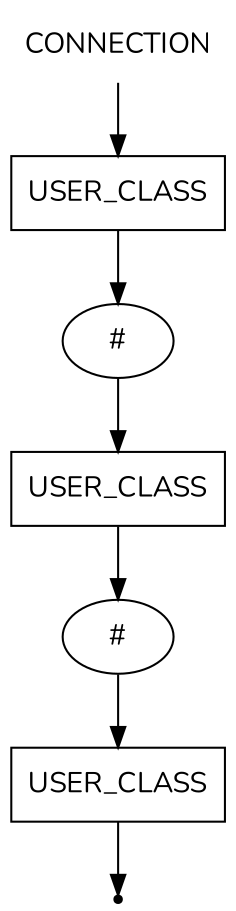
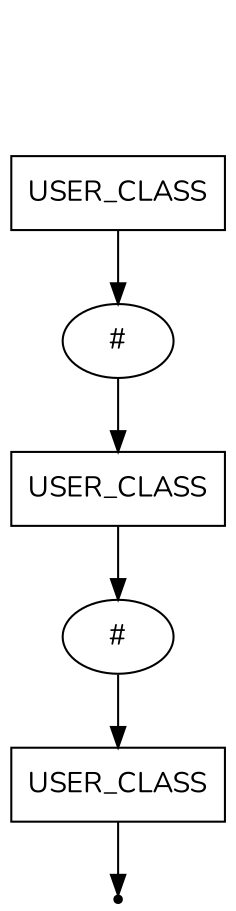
(118, 45) -> none
